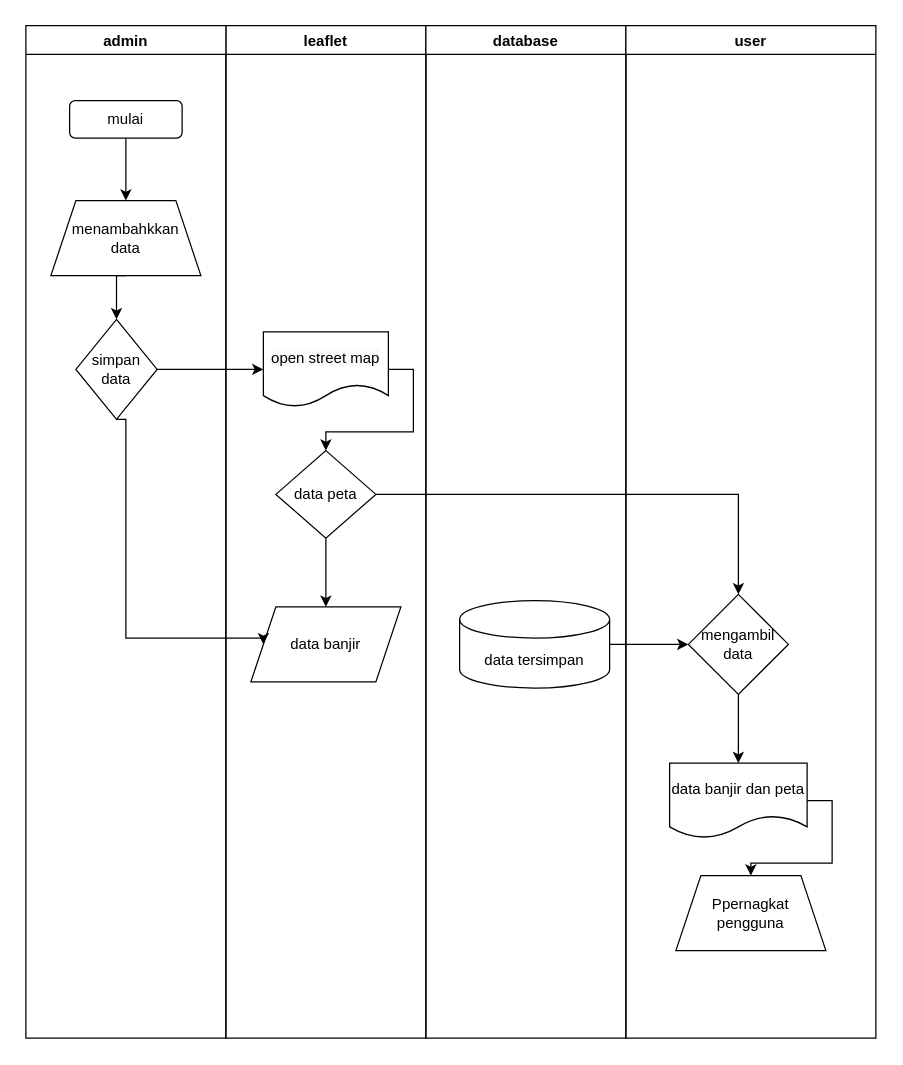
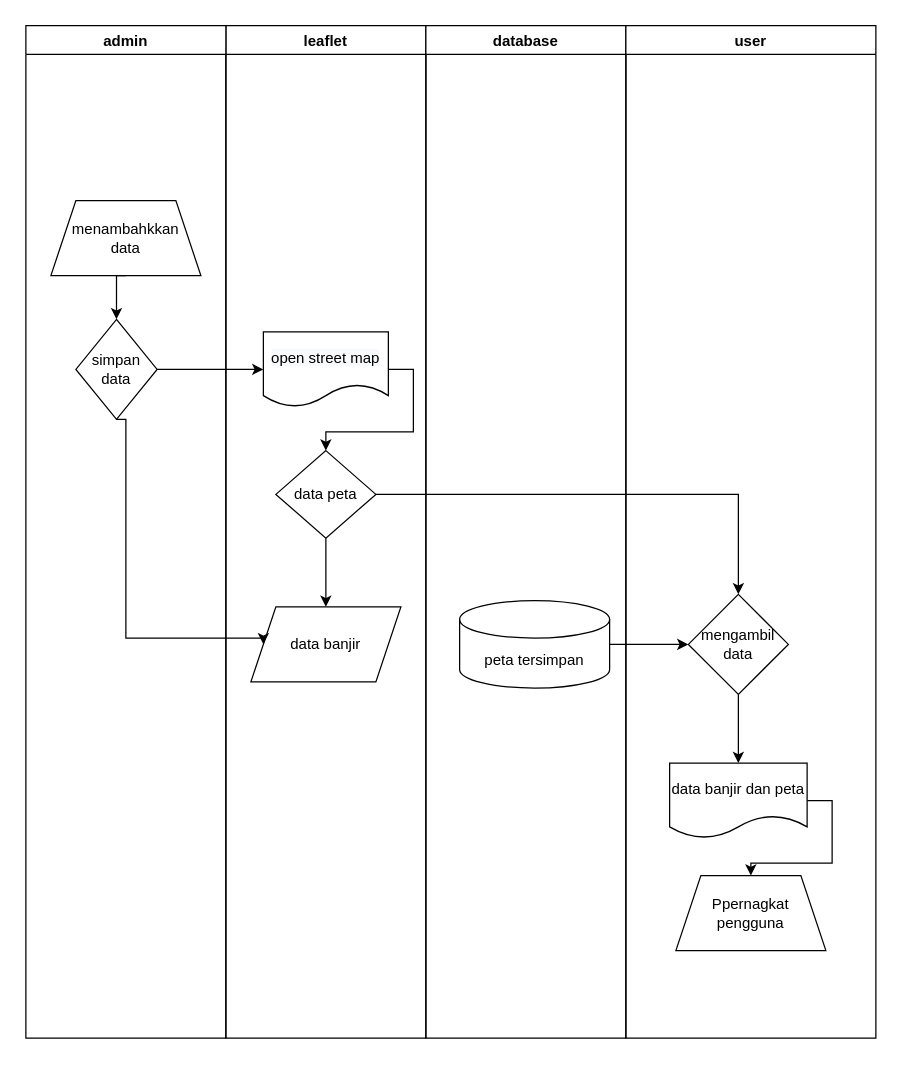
(126, 119) -> none
(126, 165) -> none
(534, 661) -> (534, 661)
